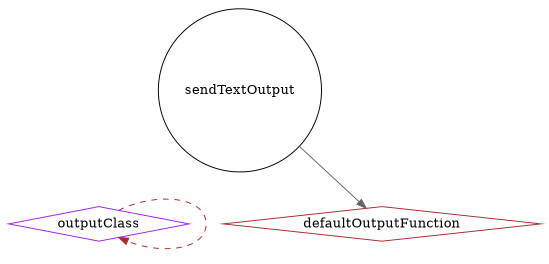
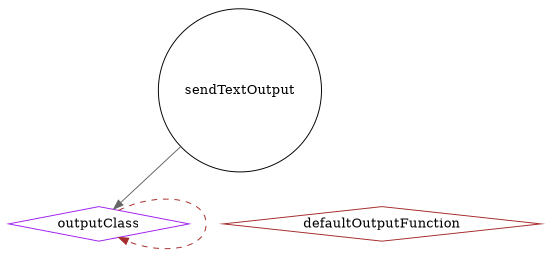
(329, 174) -> (151, 175)
